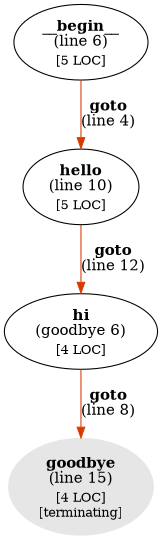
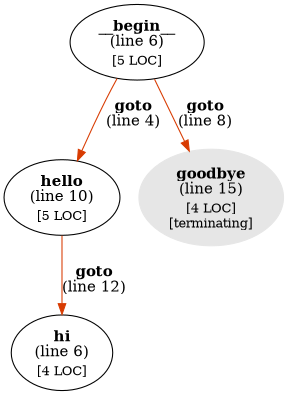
(81, 330) -> (62, 352)
(81, 398) -> (170, 110)
